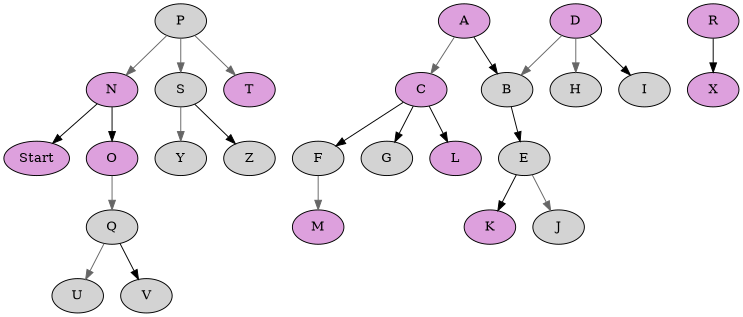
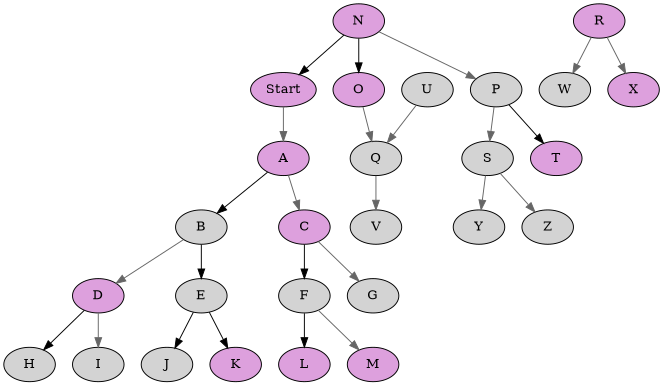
(576, 51) -> (67, 327)
(713, 51) -> (614, 51)
(150, 52) -> (423, 53)
(212, 52) -> (523, 120)
(545, 52) -> (154, 259)
(607, 52) -> (98, 325)
none -> (565, 90)
none -> (283, 119)
(406, 120) -> (335, 258)
(436, 120) -> (304, 325)
(212, 121) -> (514, 189)
(539, 188) -> (186, 326)
(97, 257) -> (405, 120)
(127, 257) -> (376, 188)
